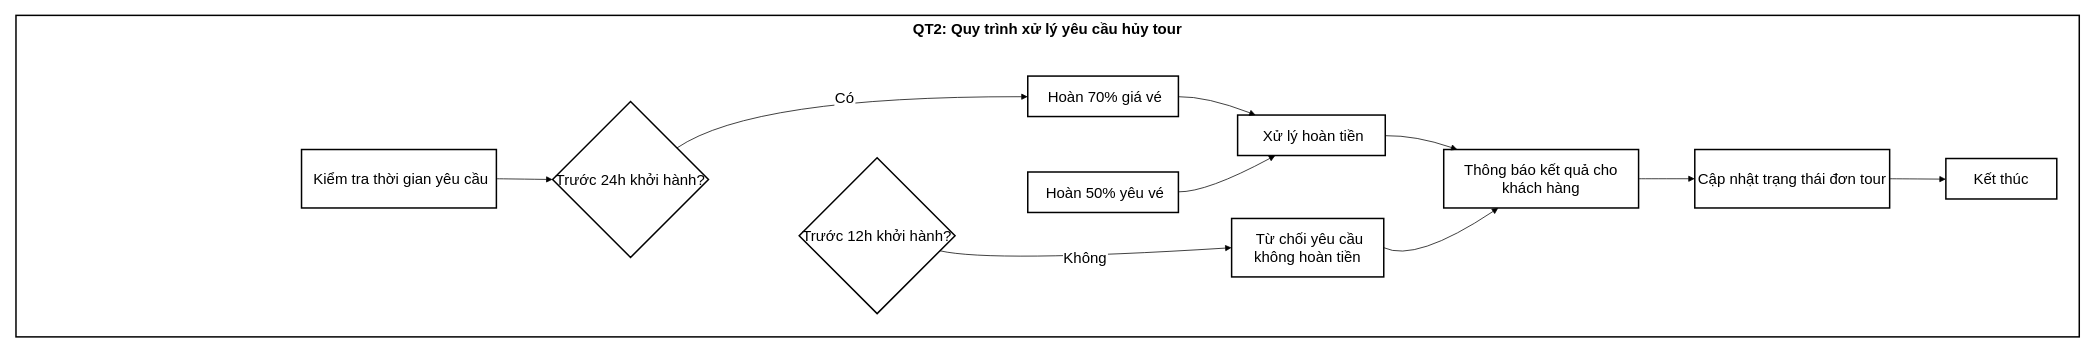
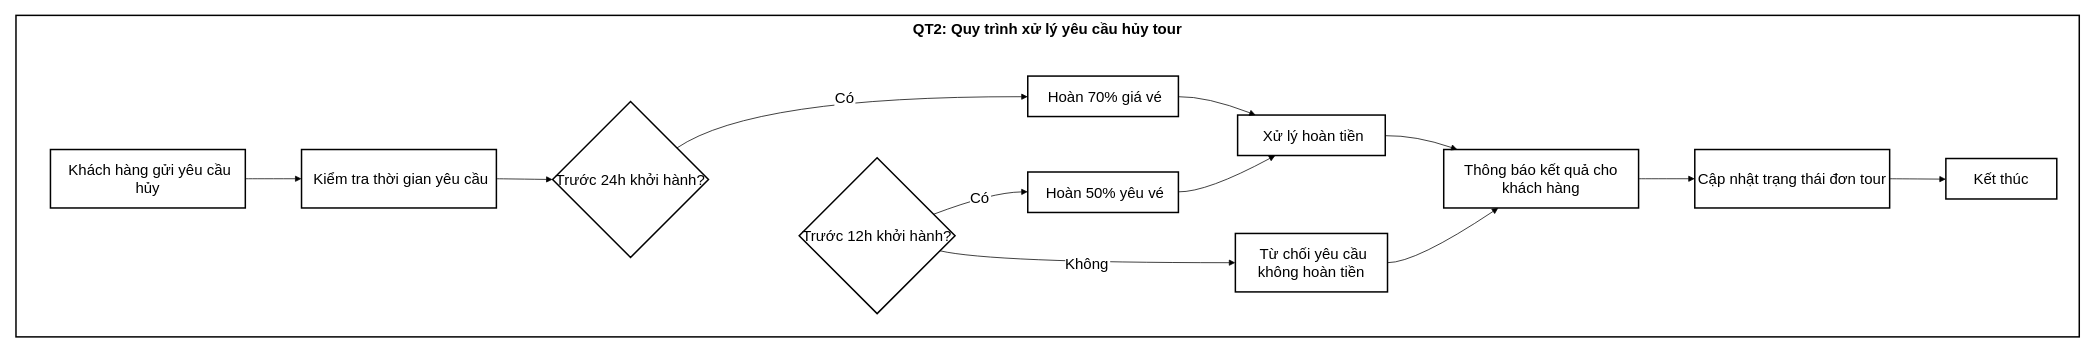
none -> (147, 179)
none -> (271, 179)
none -> (976, 200)
(1308, 248) -> (1312, 263)
